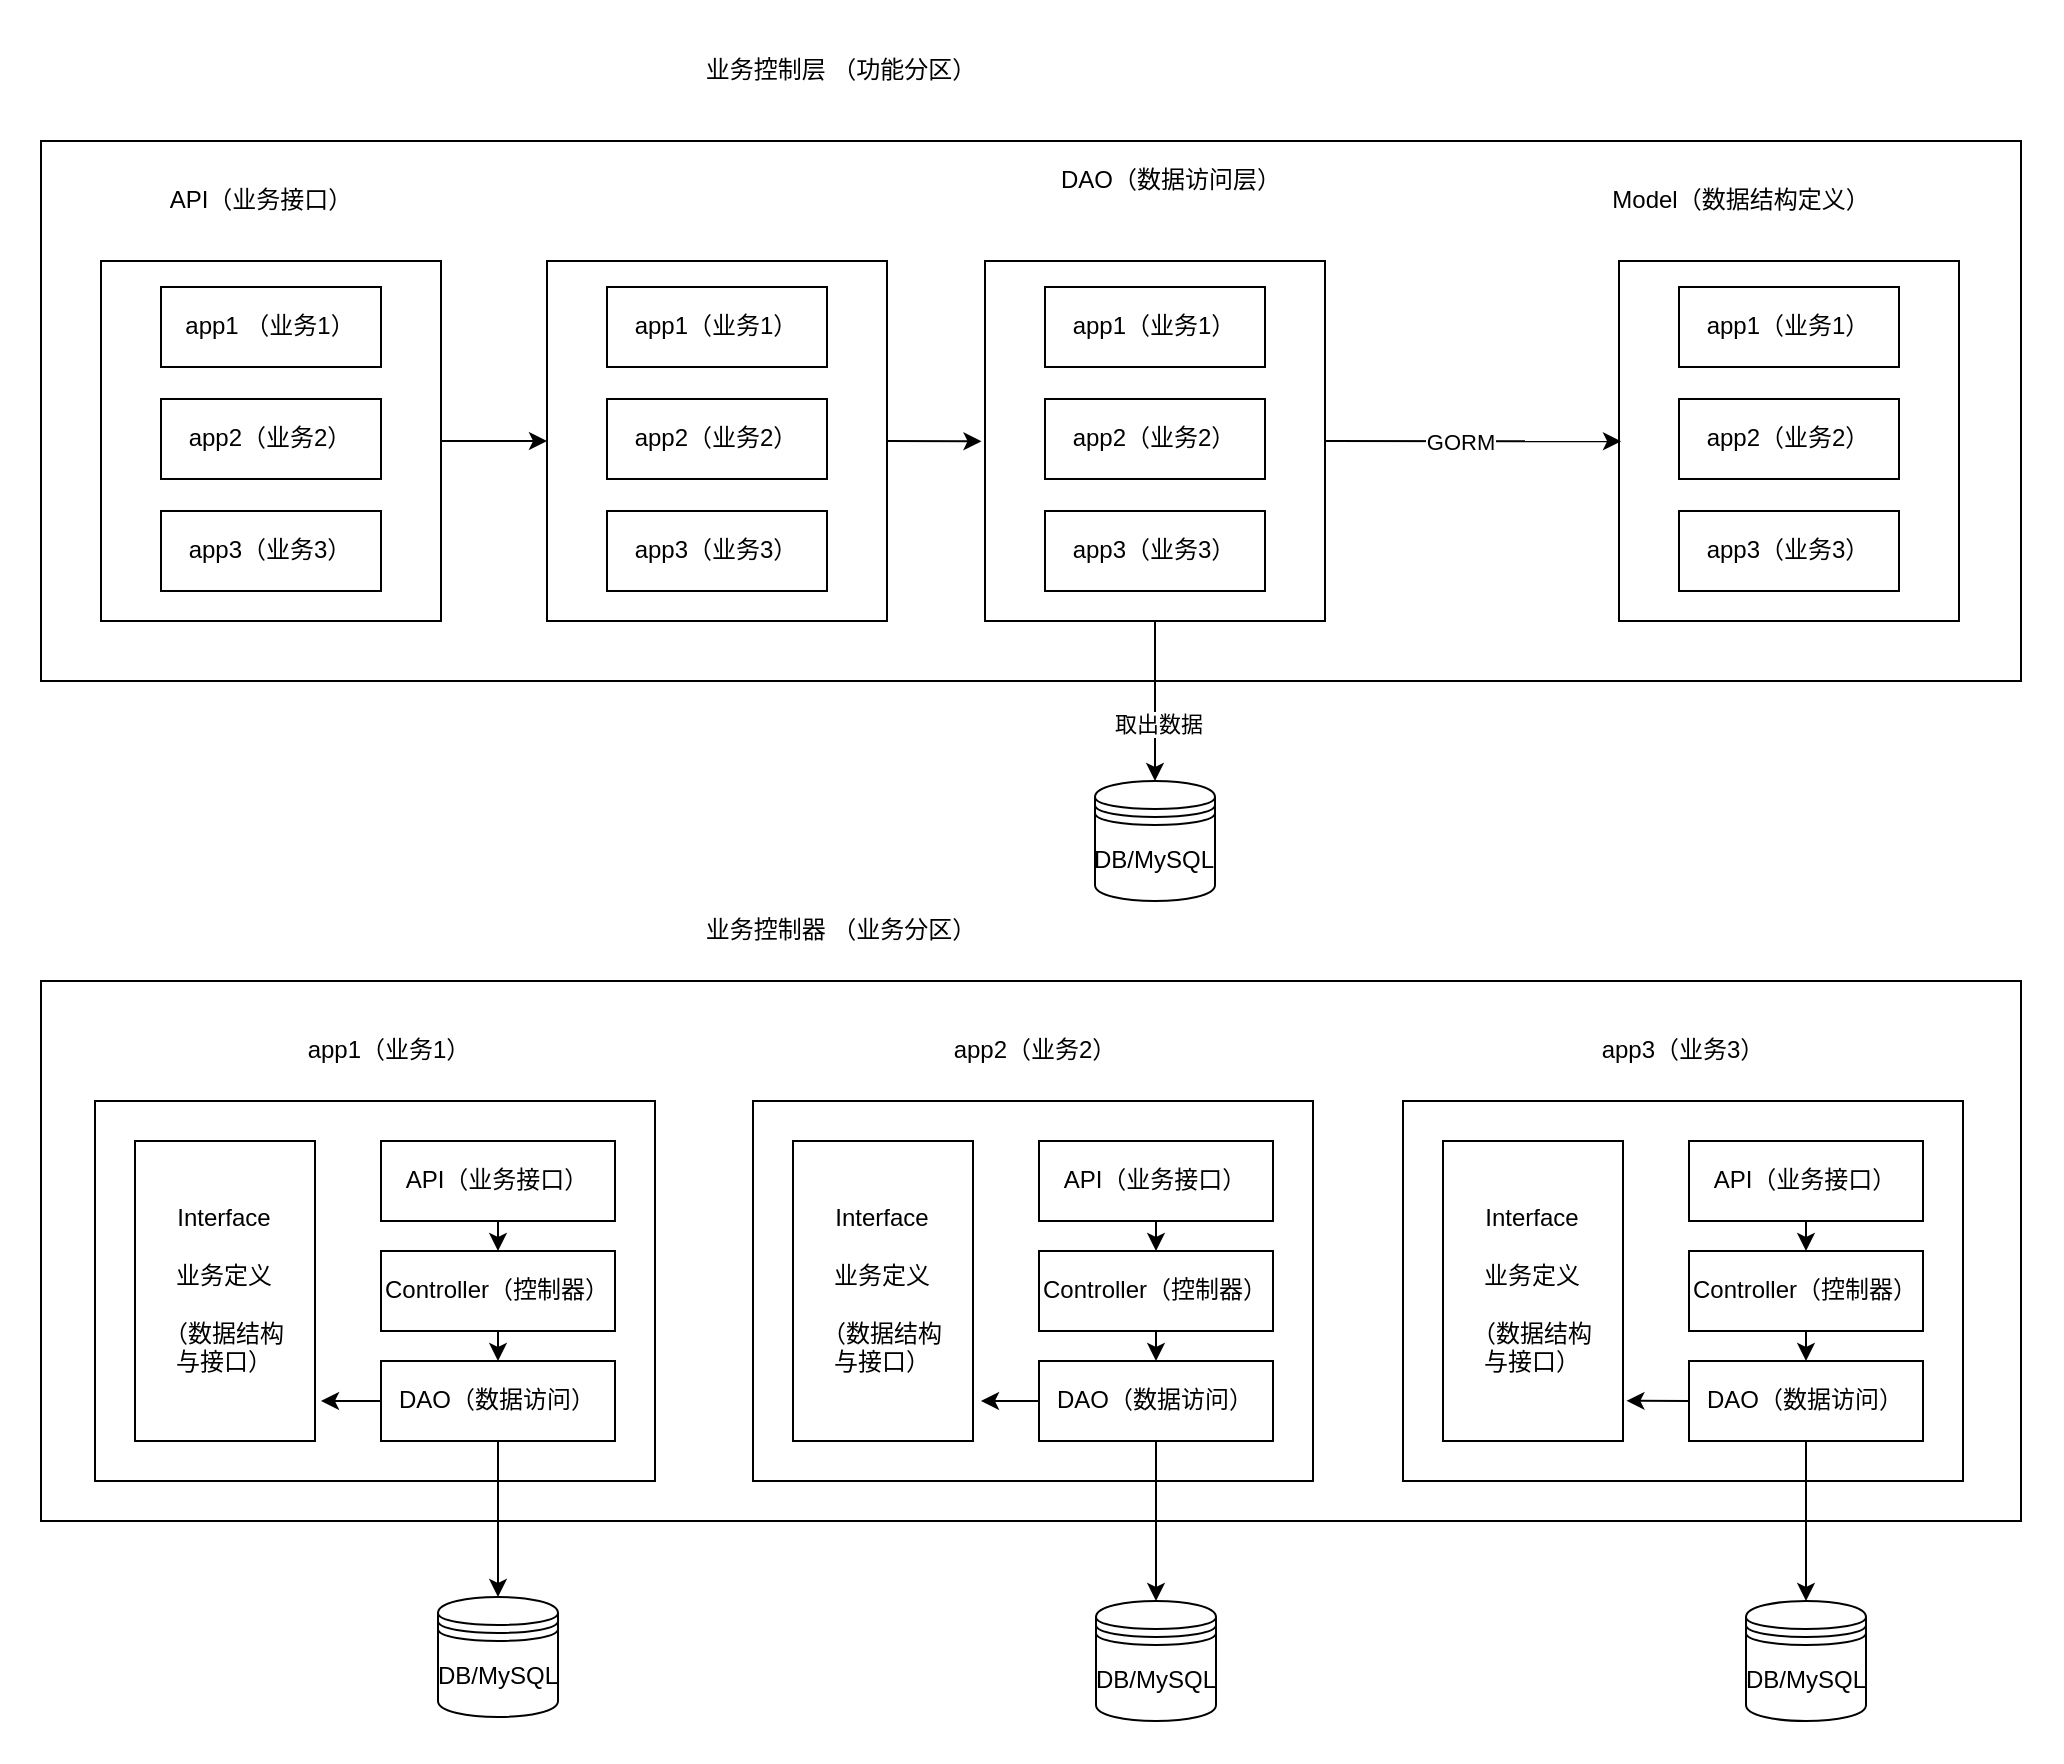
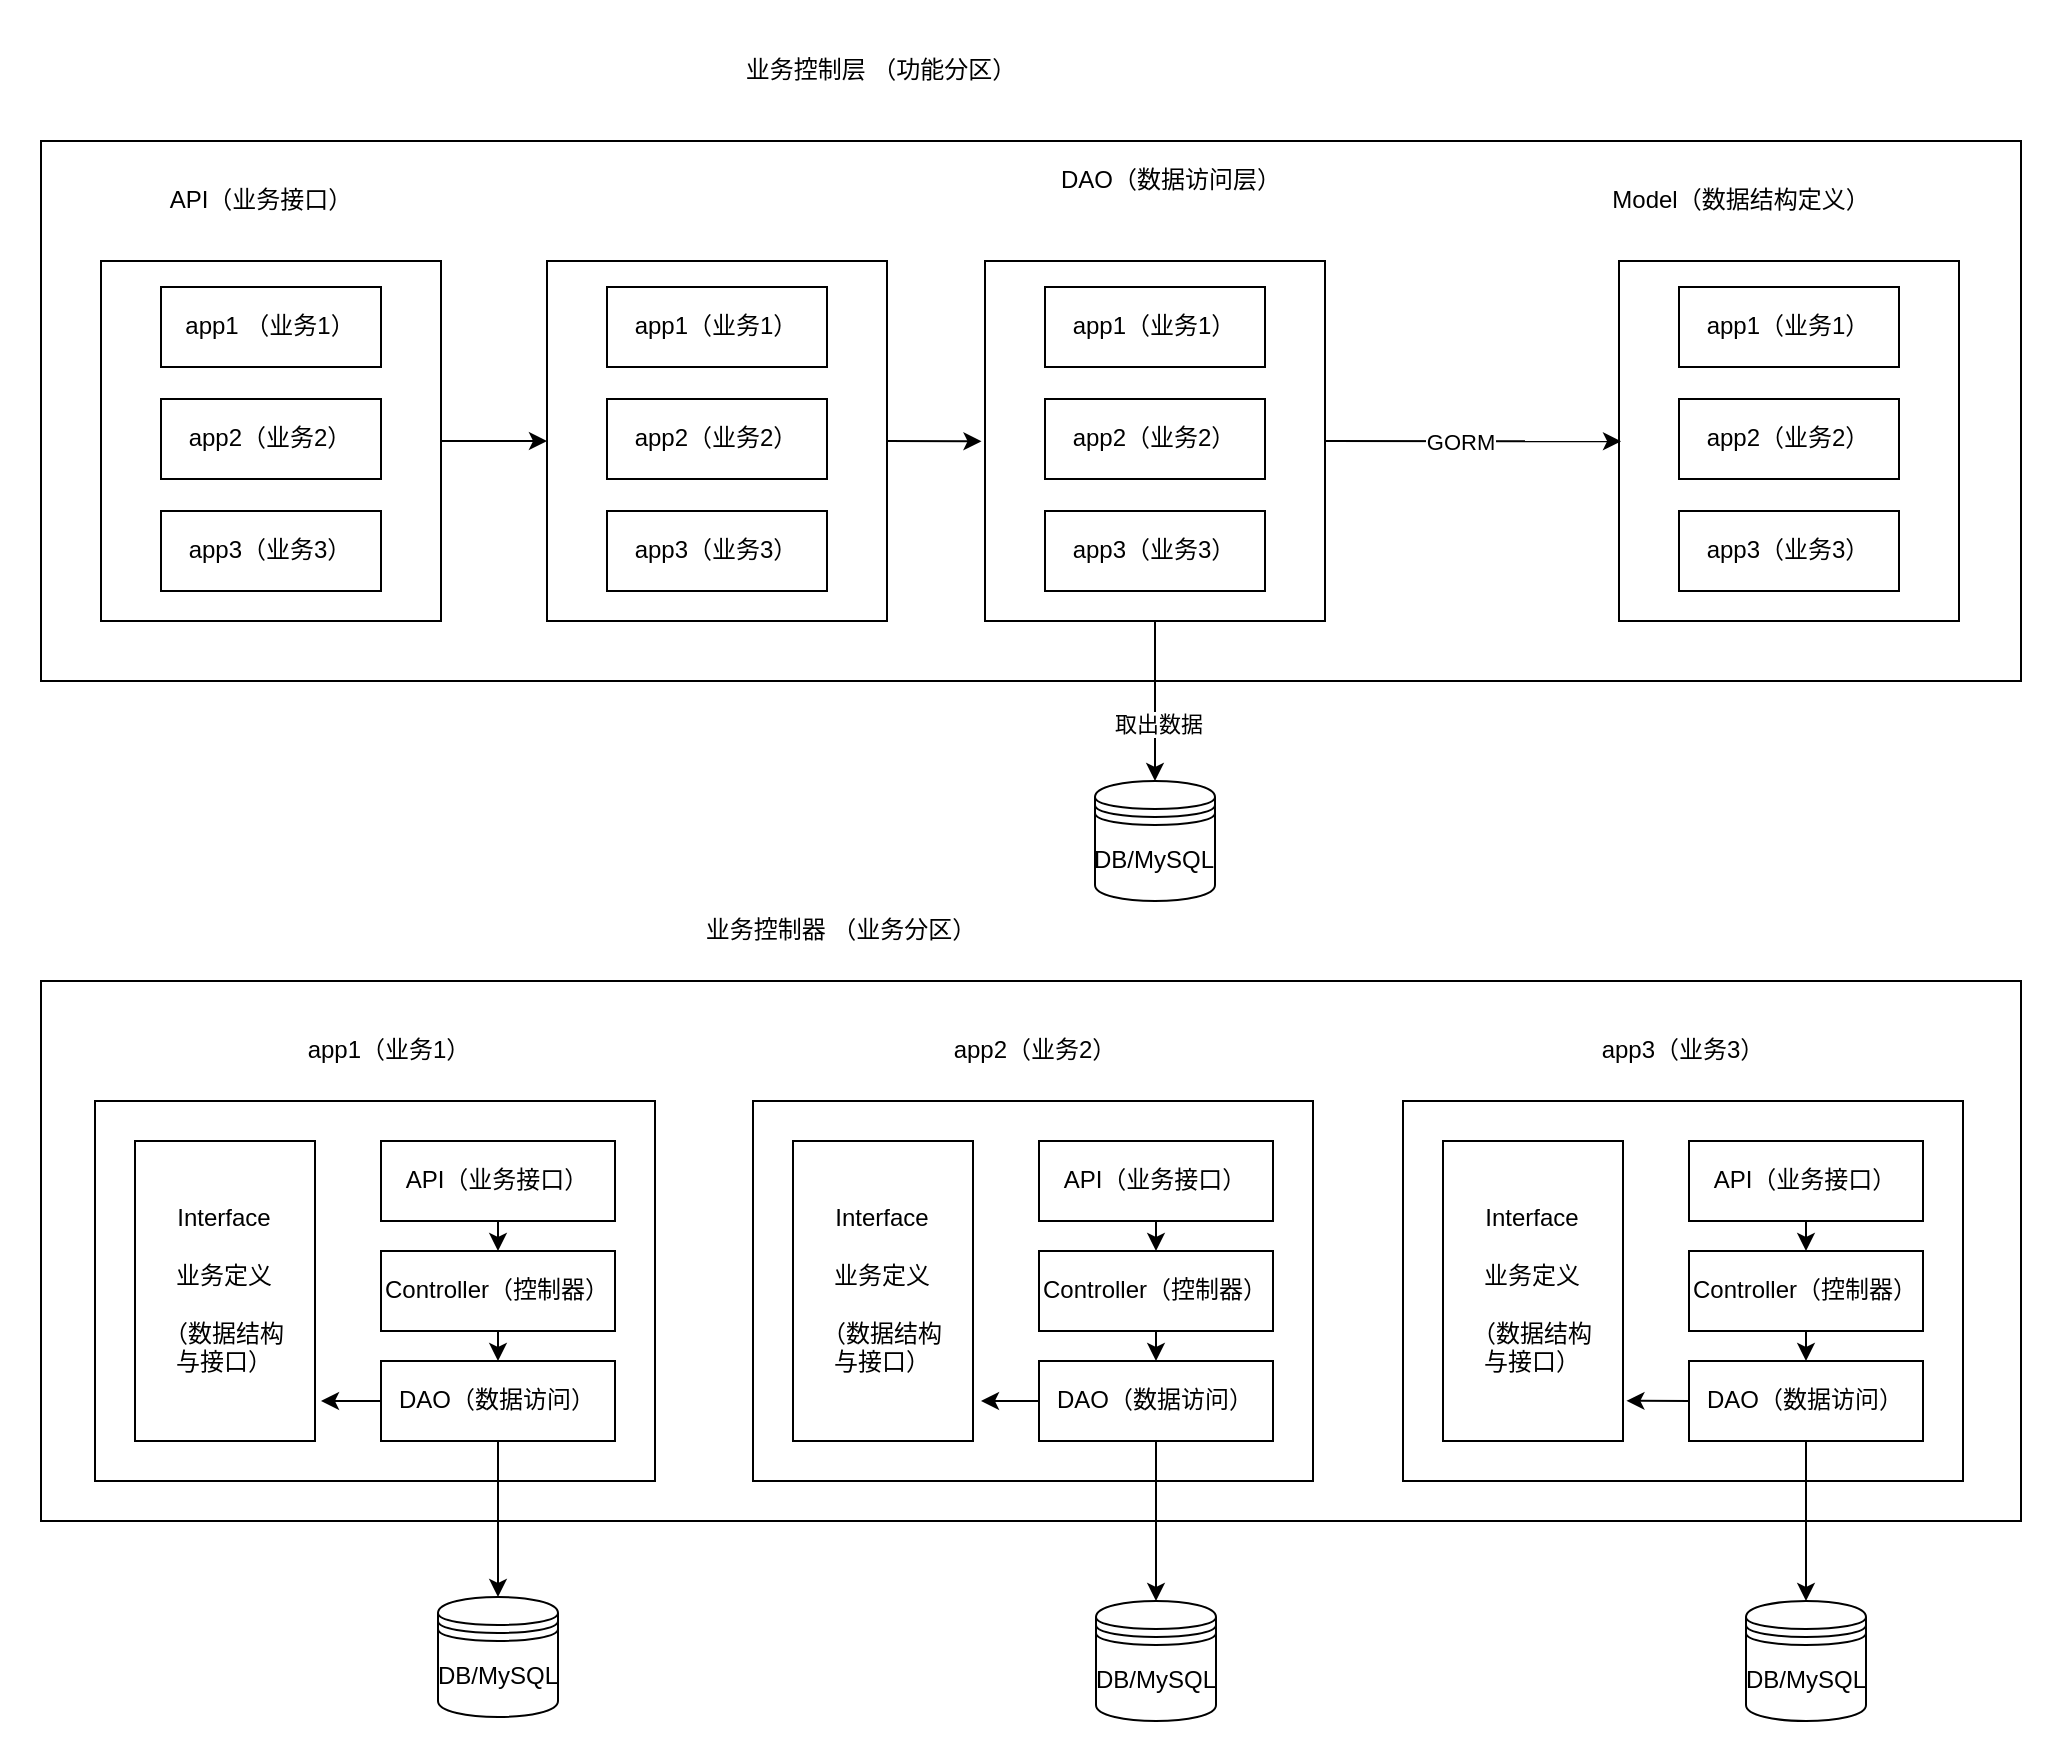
(841, 71) -> (881, 71)
